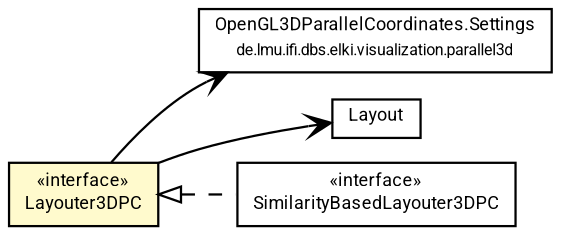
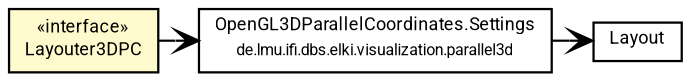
(233, 141) -> (561, 41)
(375, 194) -> none
